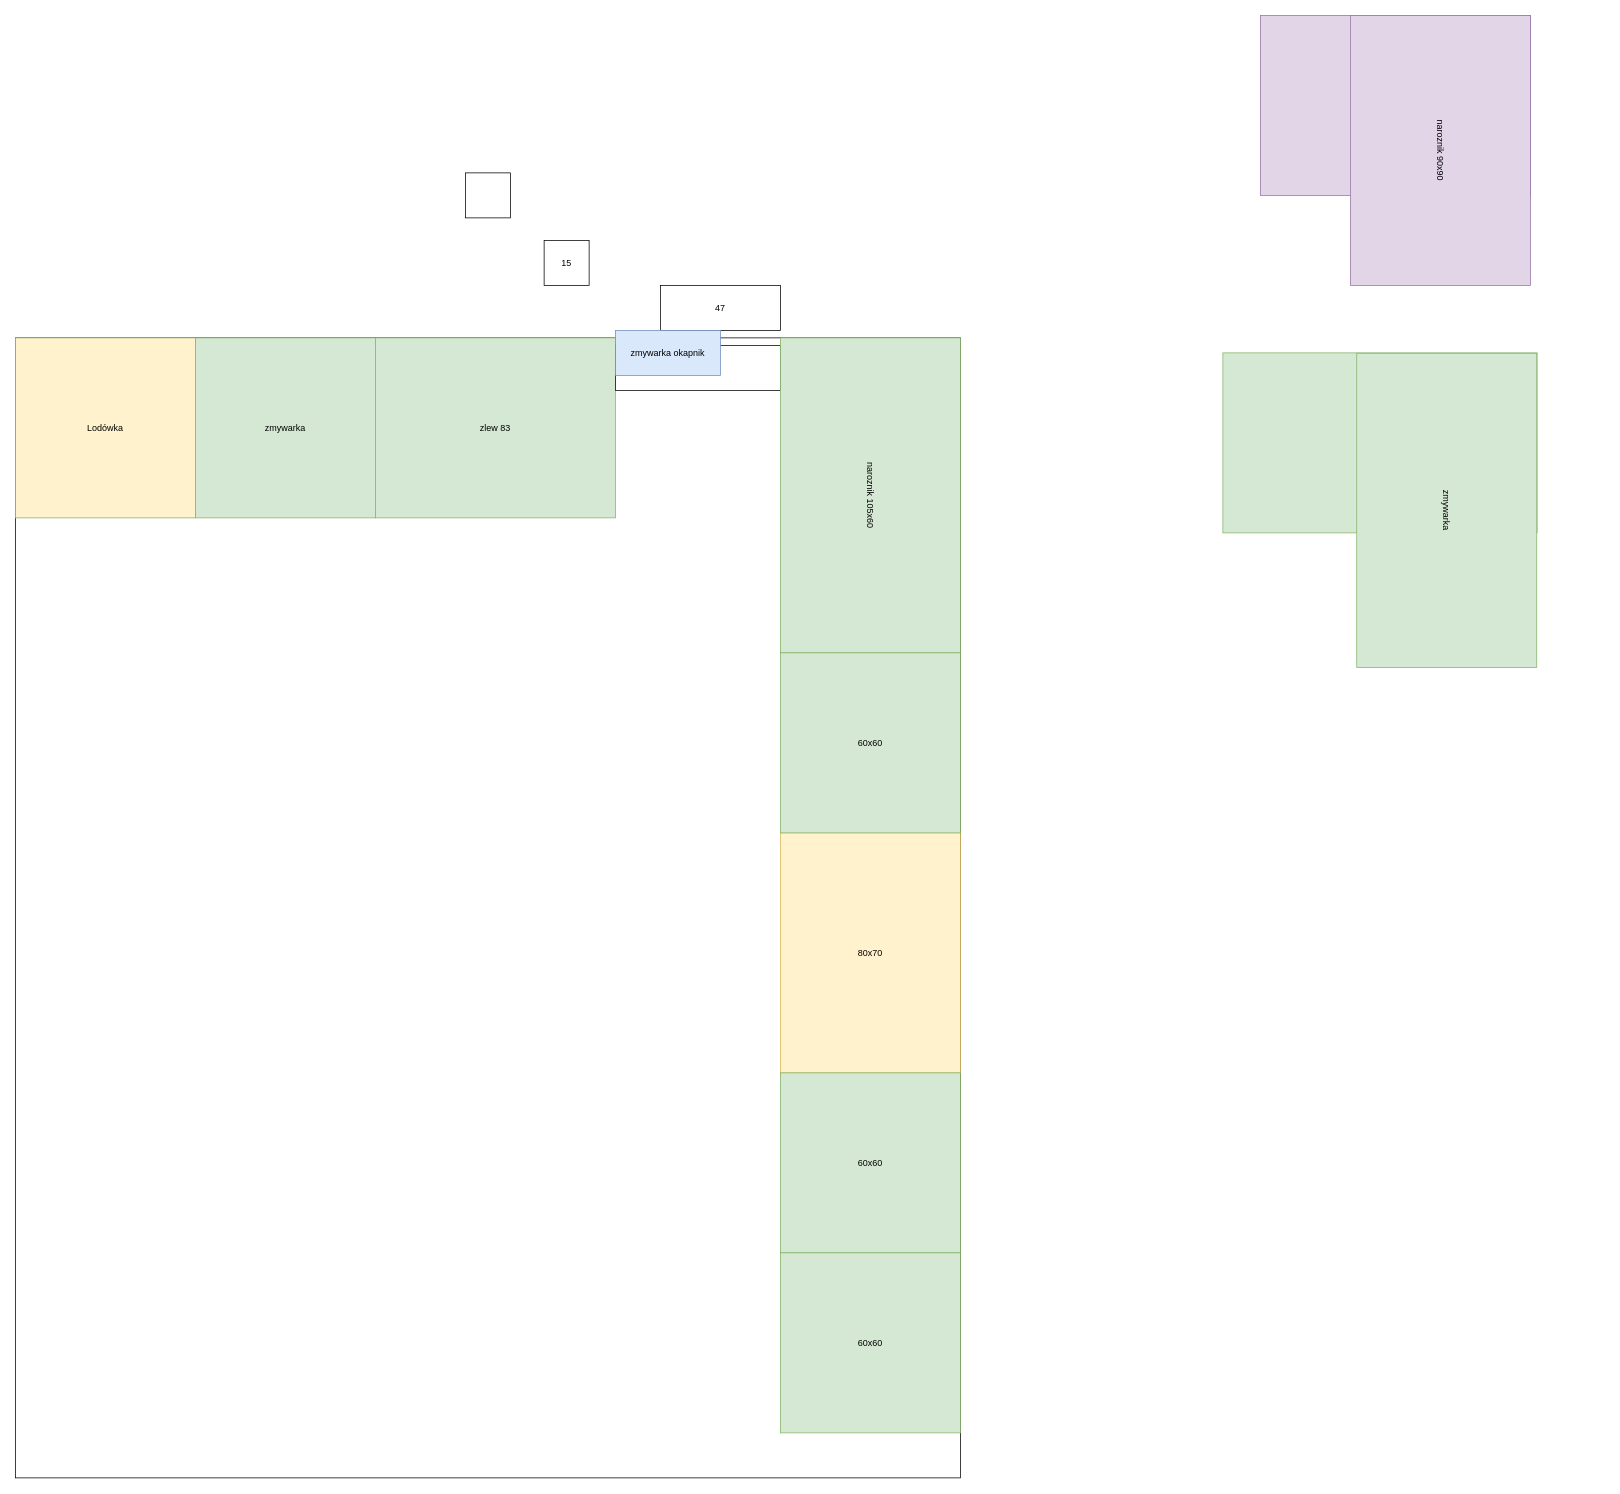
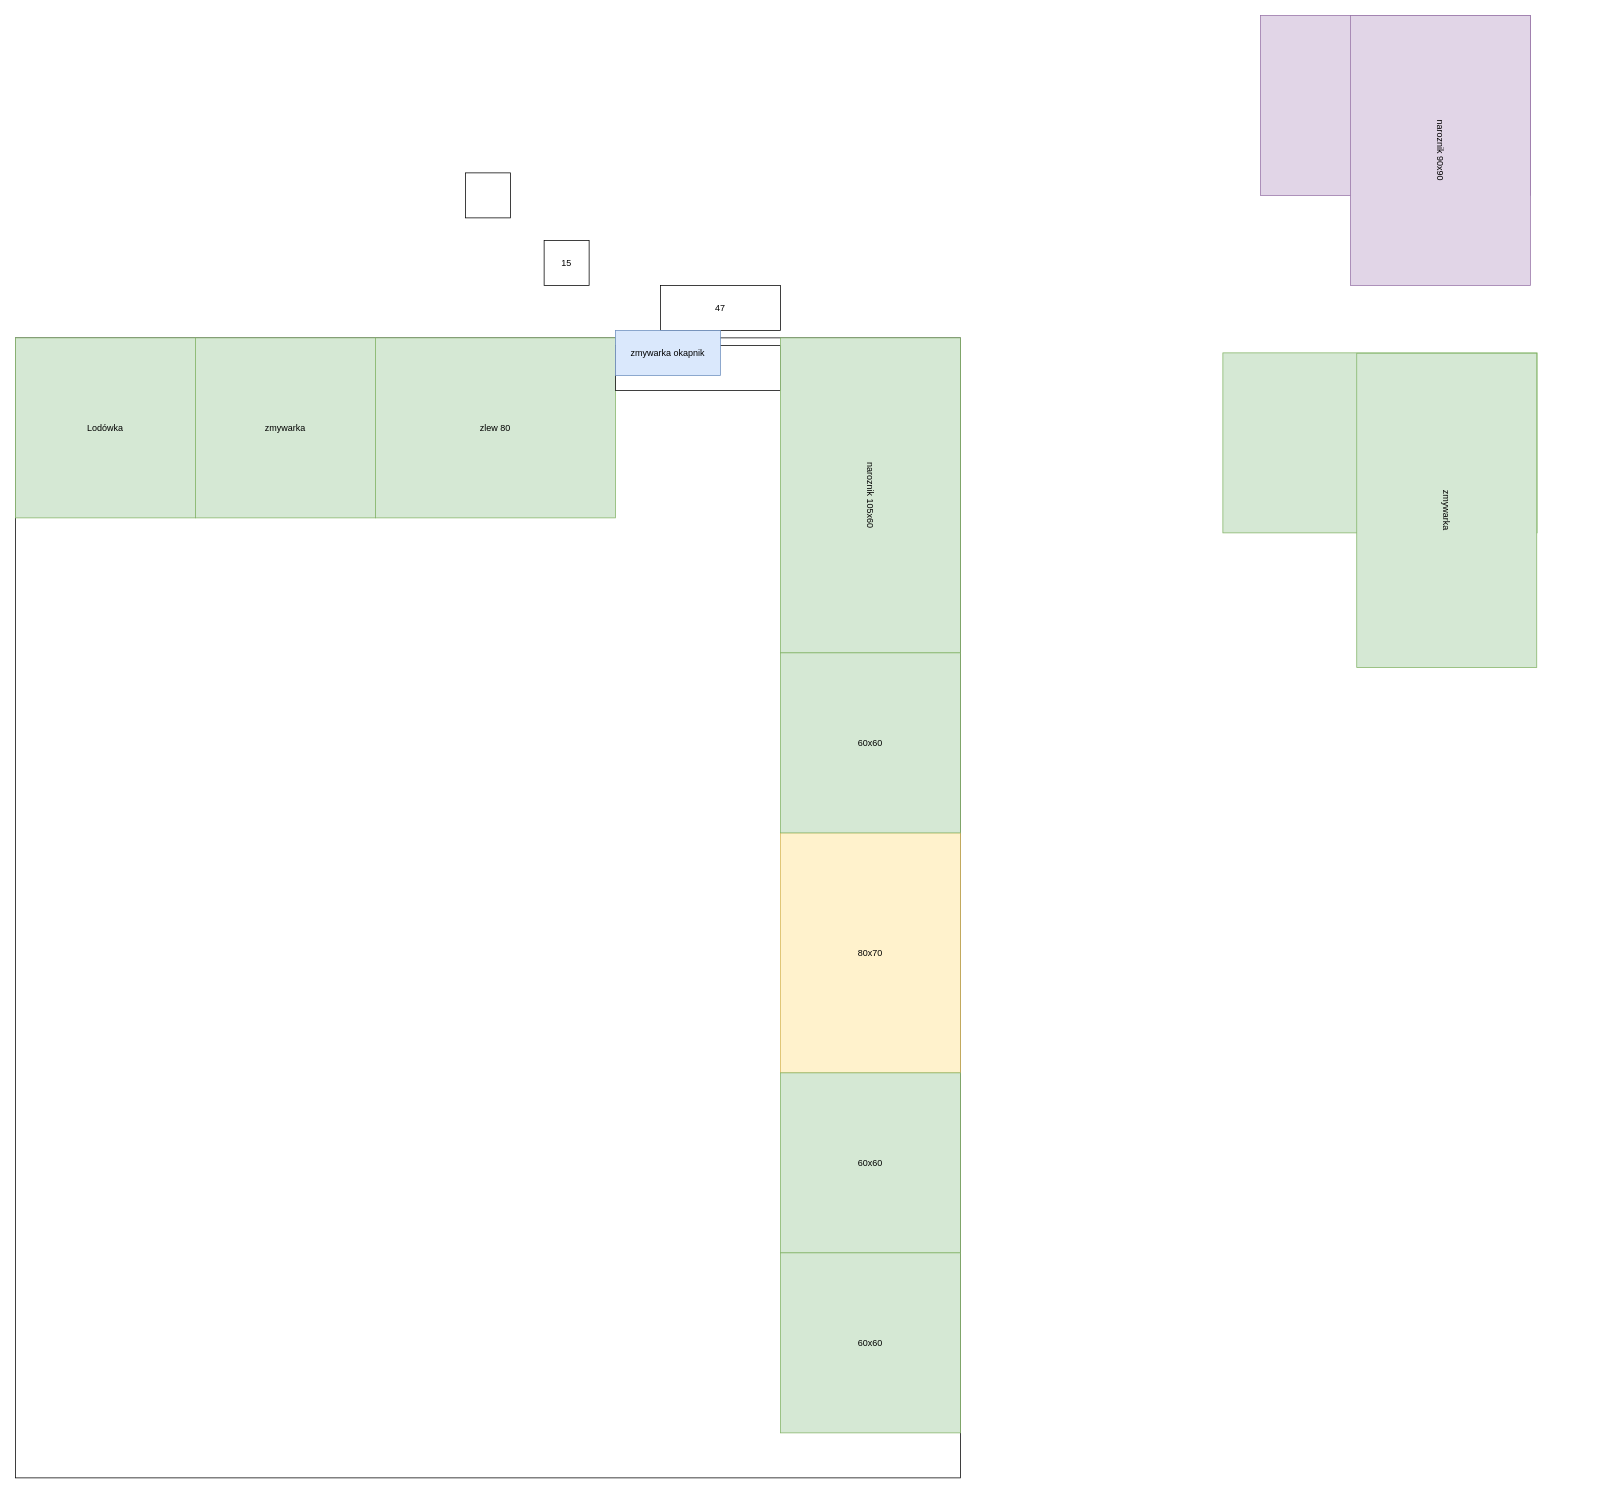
(105, 428) -> (105, 428)
(495, 428) -> (495, 428)
